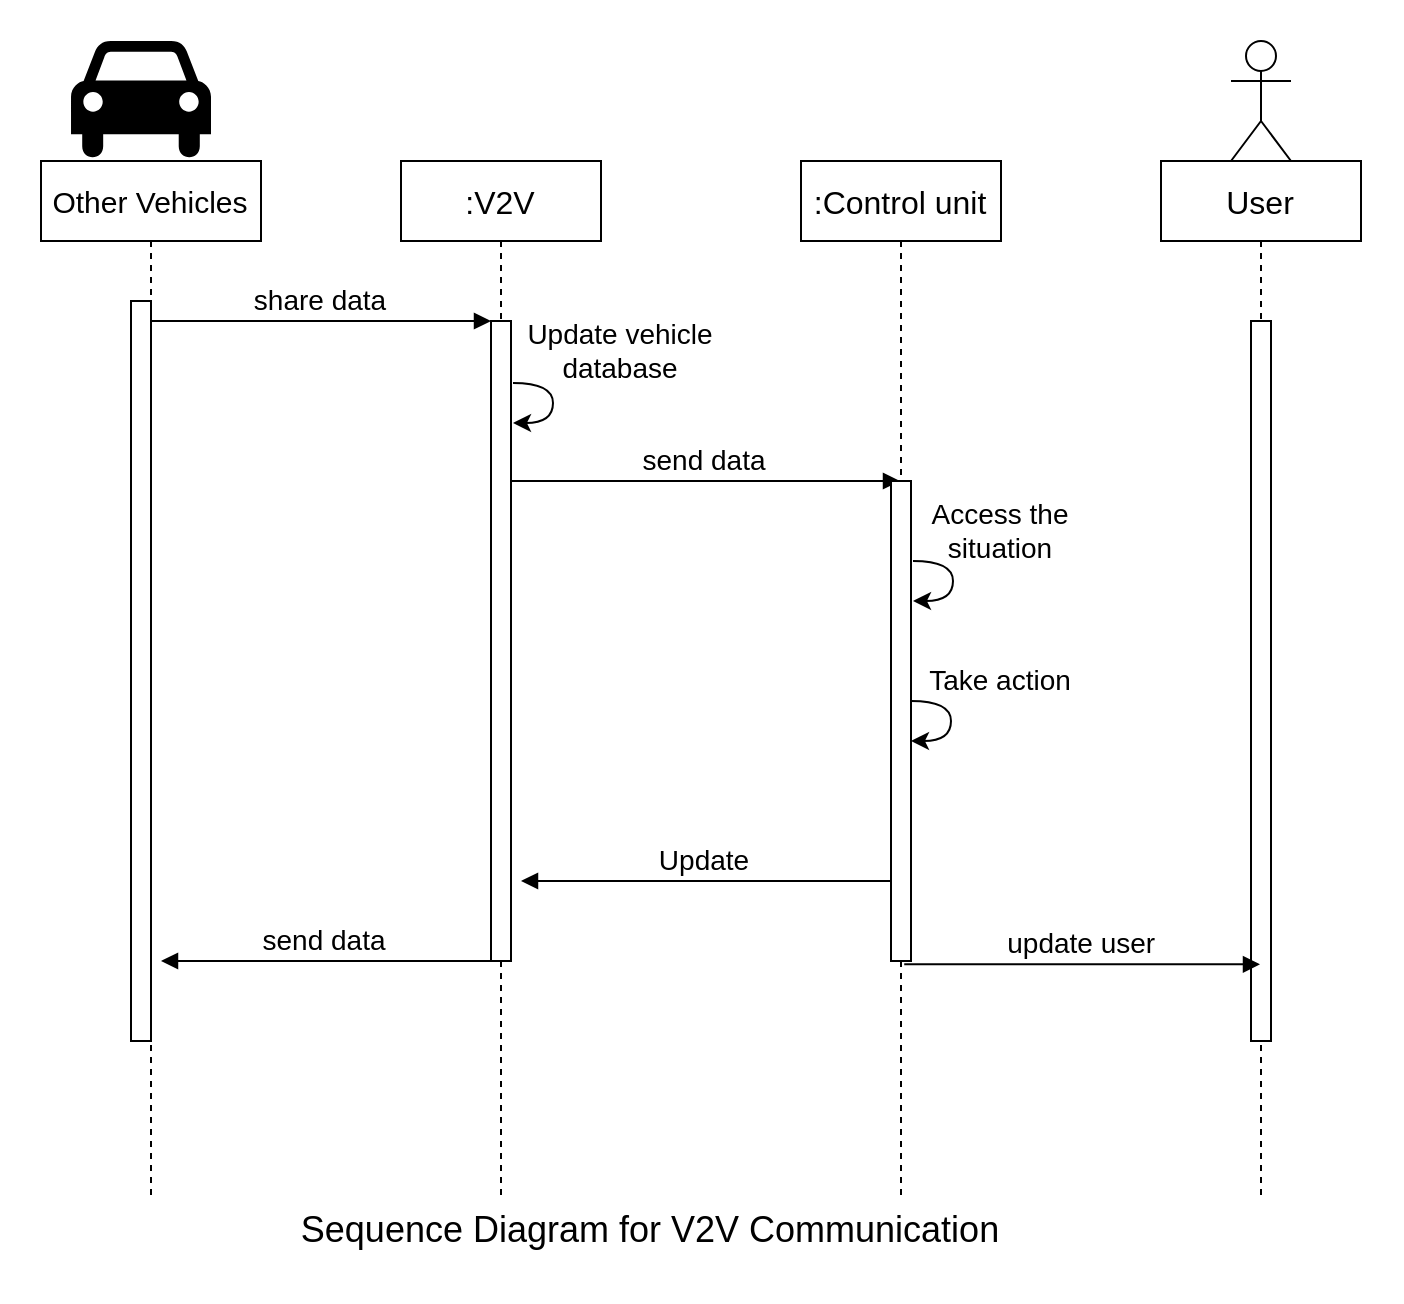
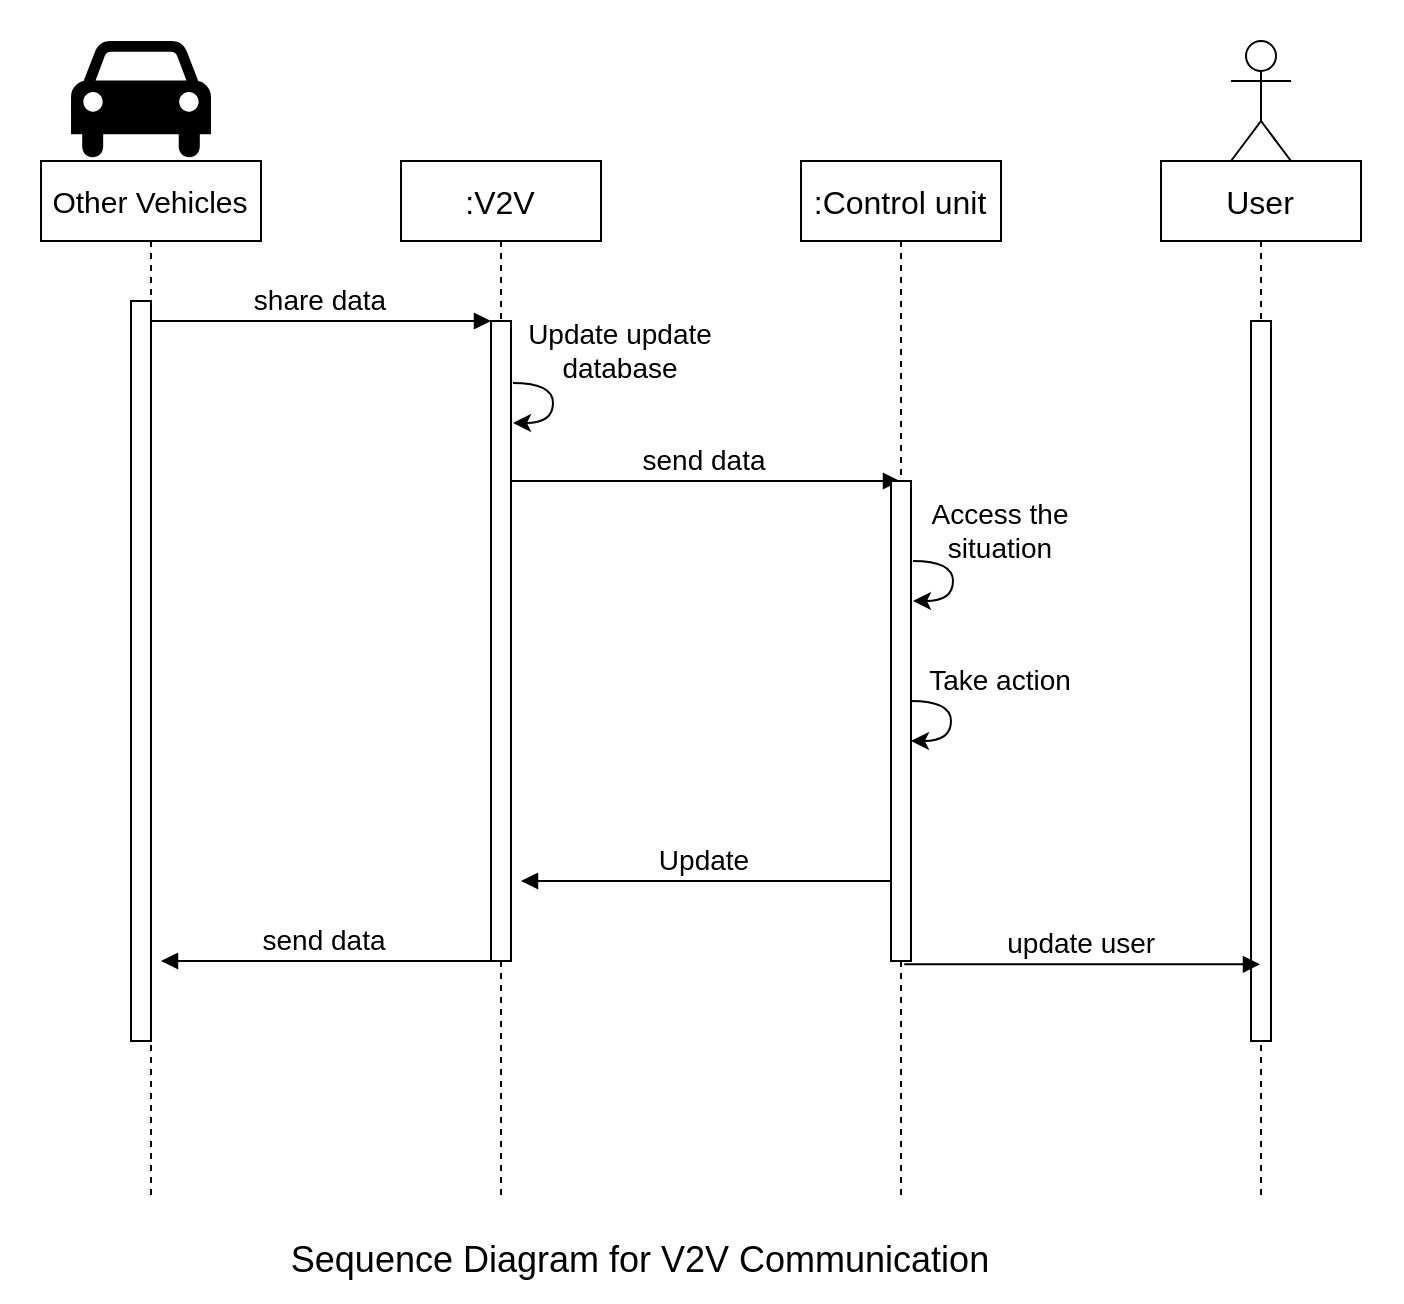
(621, 351) -> (621, 351)
(651, 1231) -> (641, 1261)
